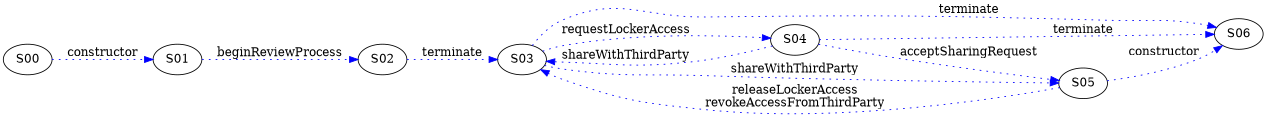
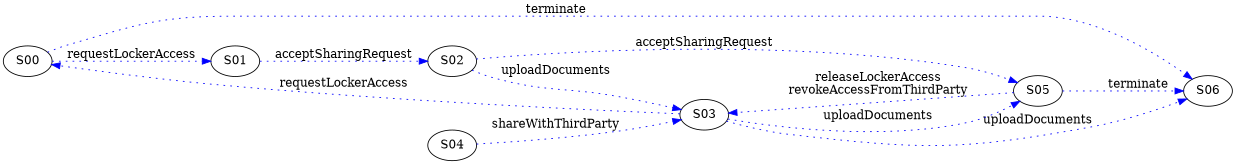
(969, 10) -> (1038, 120)
(652, 37) -> (369, 97)
(1012, 37) -> (621, 16)
(1164, 52) -> (1138, 85)
(103, 53) -> (131, 55)
(280, 53) -> (344, 55)
(452, 53) -> (556, 71)
(934, 64) -> (744, 50)
(795, 69) -> (878, 116)
